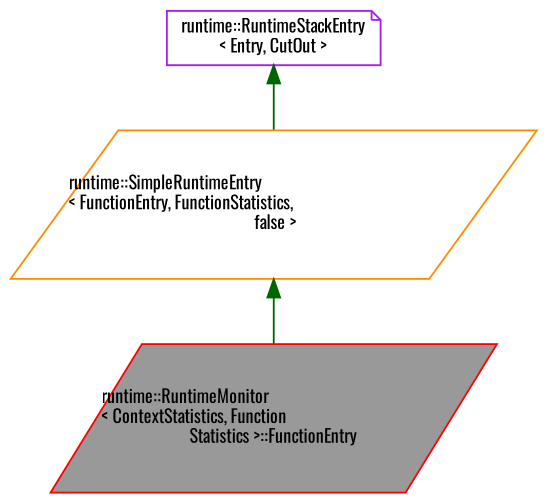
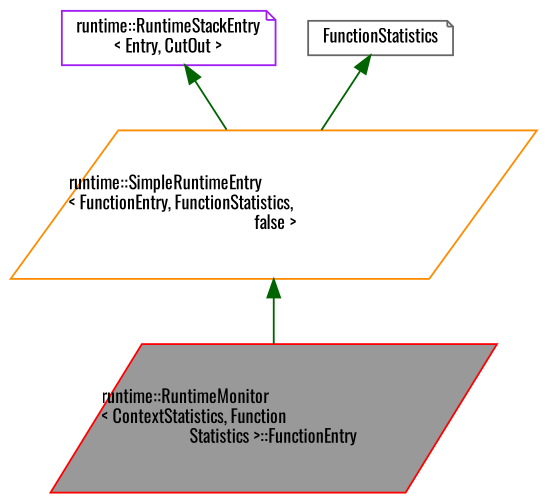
none -> (381, 38)
